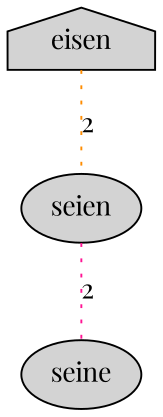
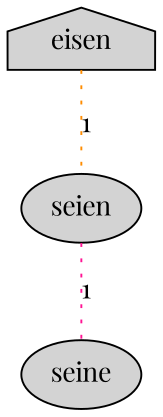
(88, 125) -> (87, 125)
(88, 291) -> (87, 291)
